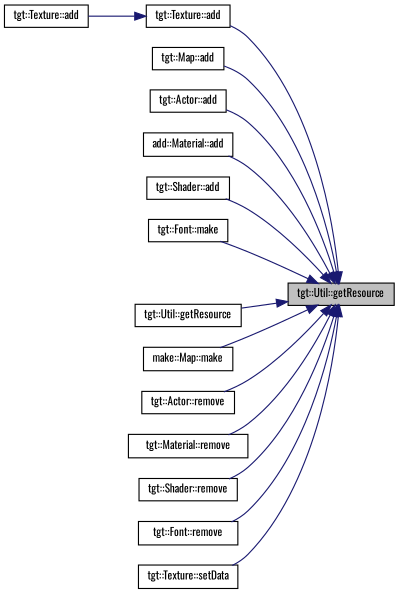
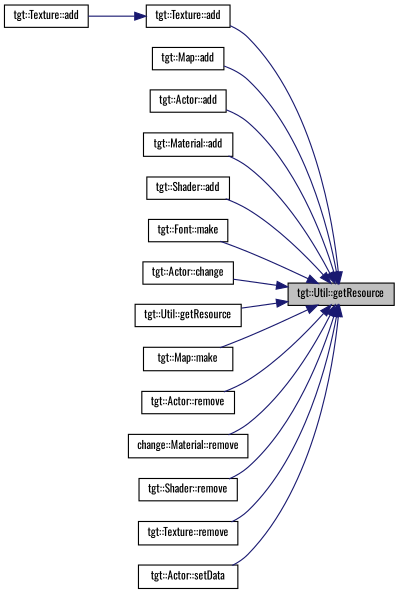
(188, 145) -> (188, 145)
none -> (188, 273)
(188, 359) -> (188, 359)
(188, 446) -> (188, 446)
(188, 533) -> (188, 533)
(188, 577) -> (188, 577)
